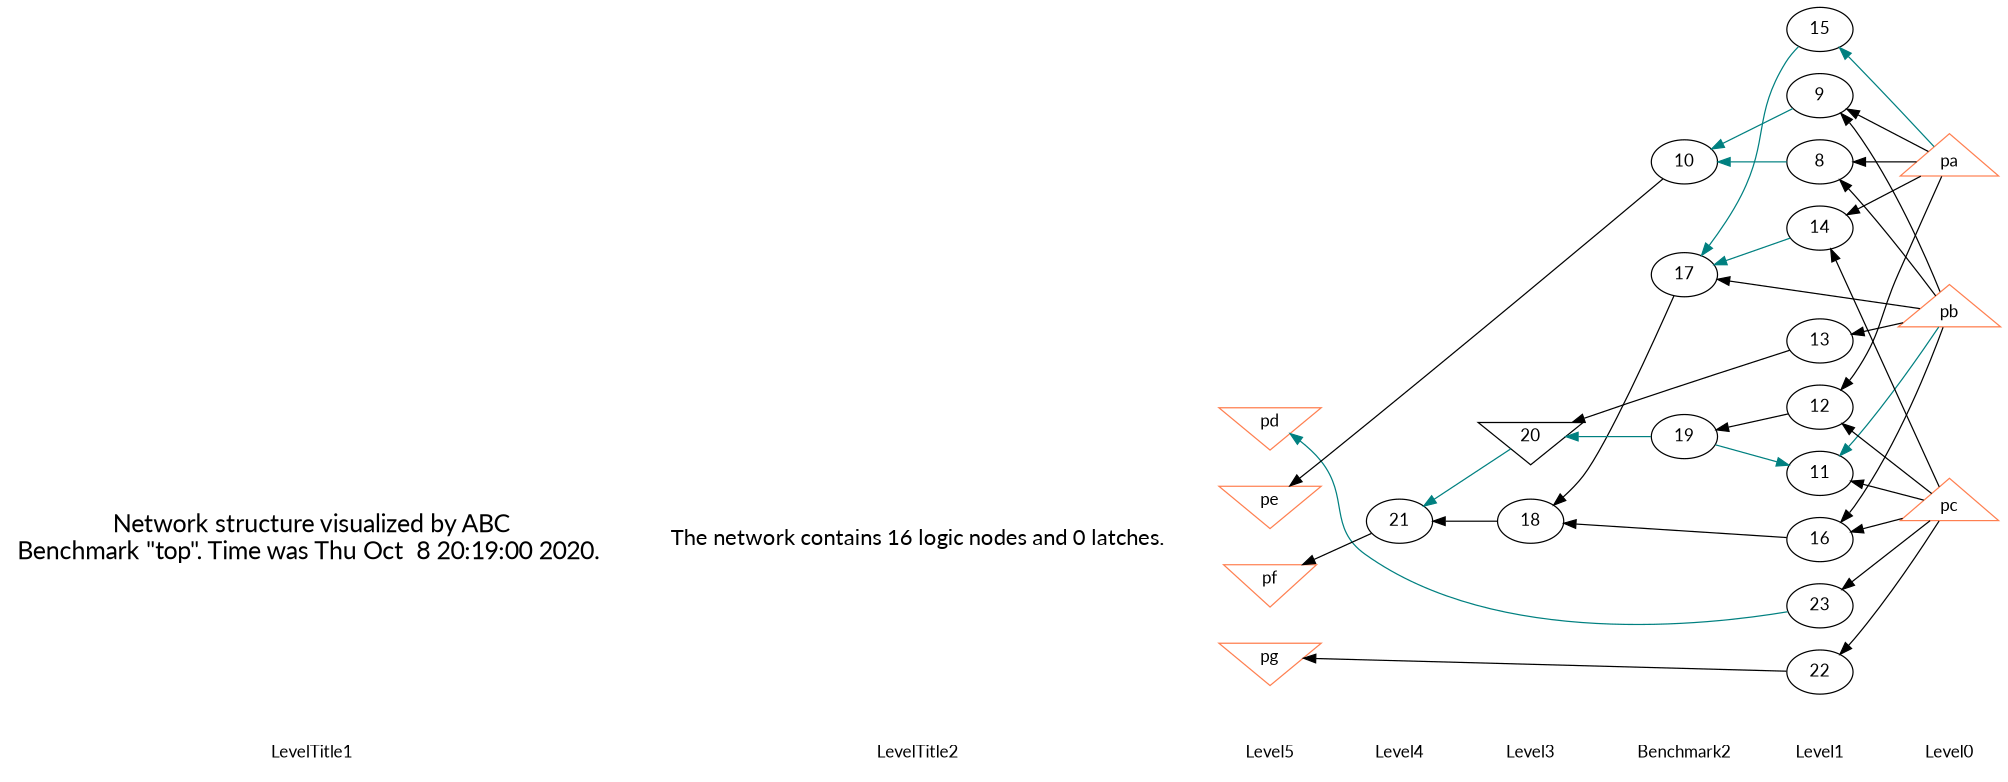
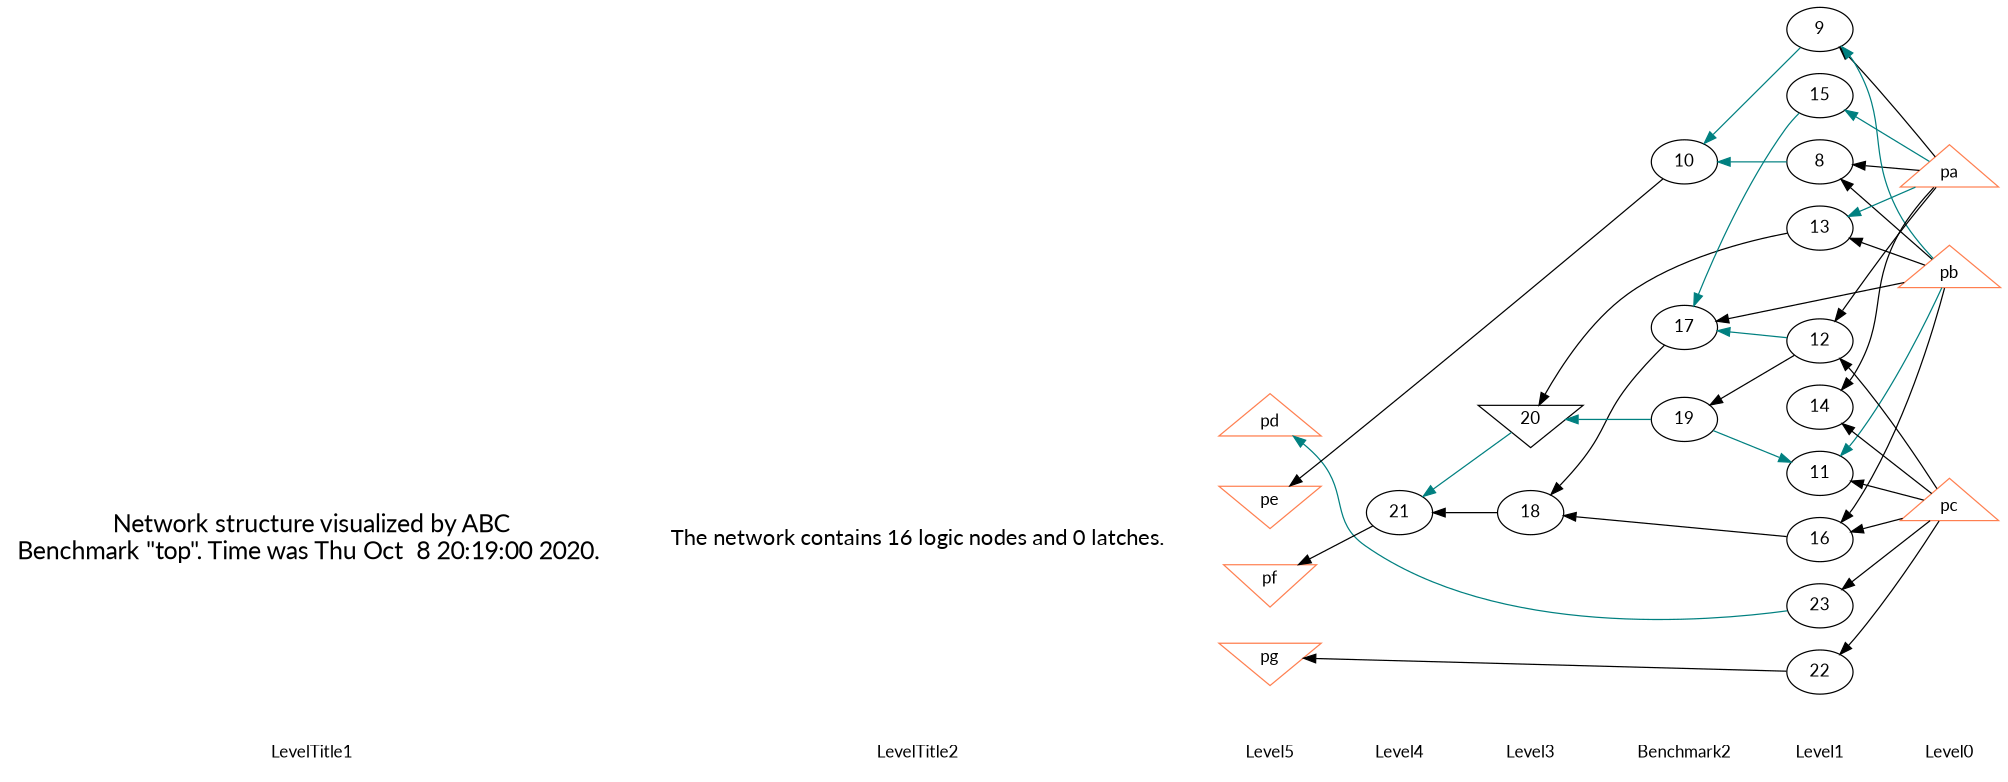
none -> (1885, 200)
(1900, 204) -> (1880, 156)
(1758, 249) -> (1759, 335)
(1270, 422) -> (1270, 422)
